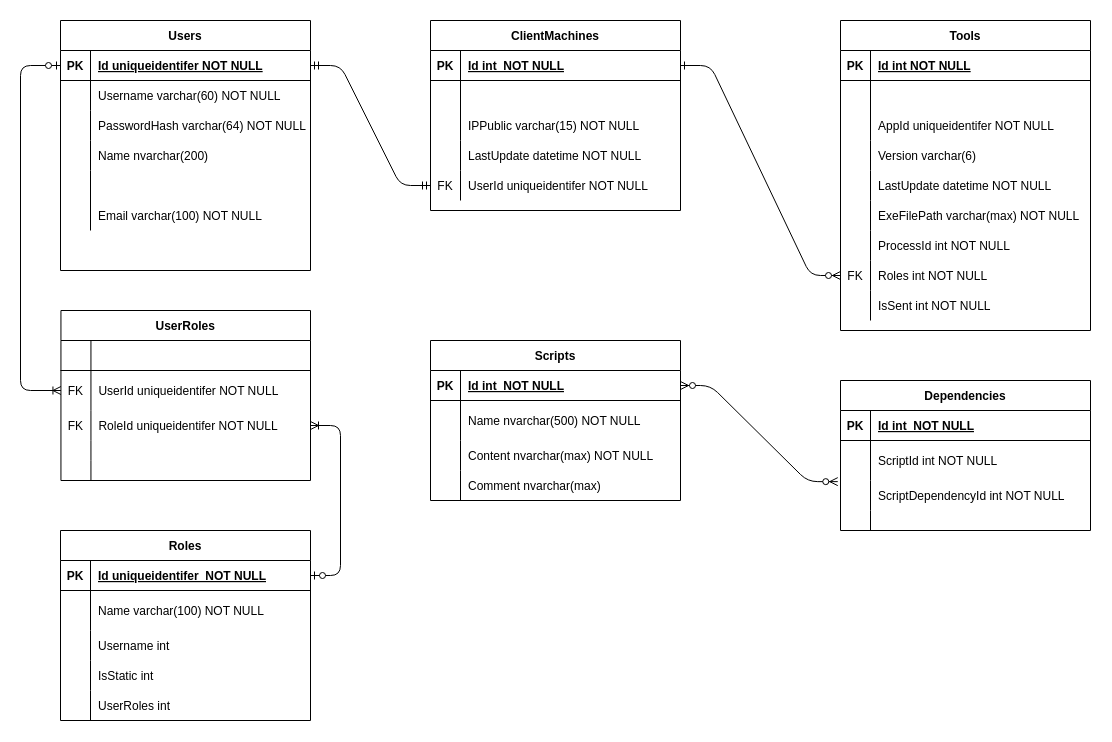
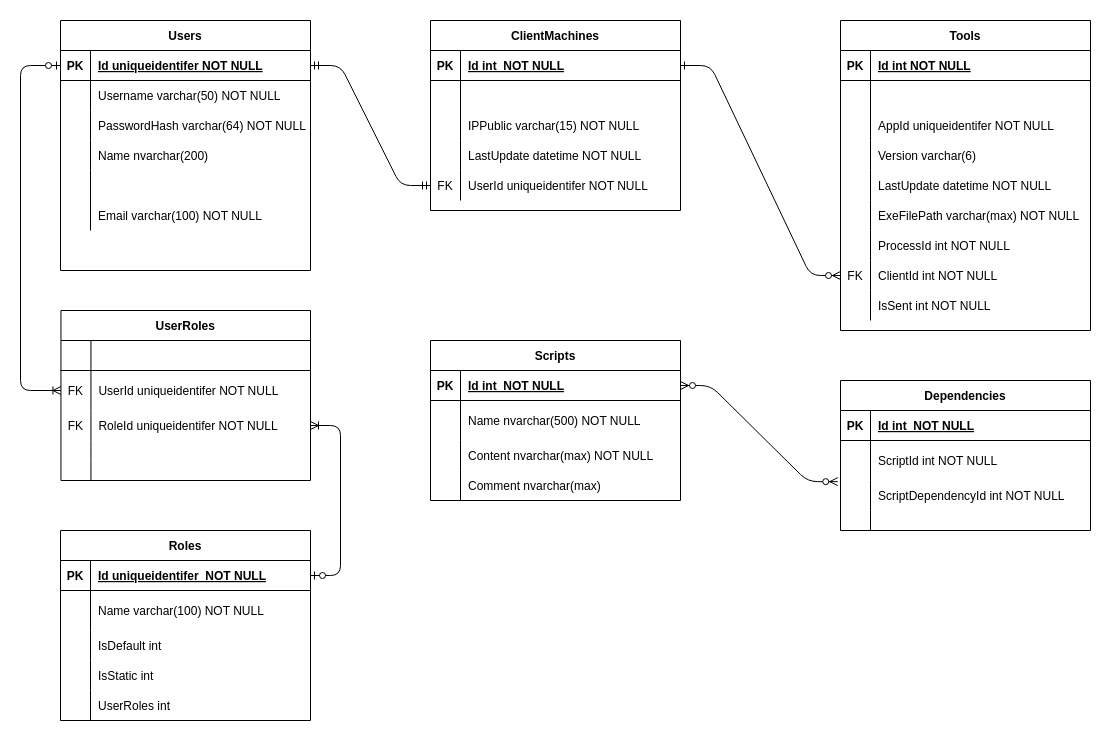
(191, 96) -> (191, 96)
(931, 276) -> (939, 276)
(135, 646) -> (137, 646)
